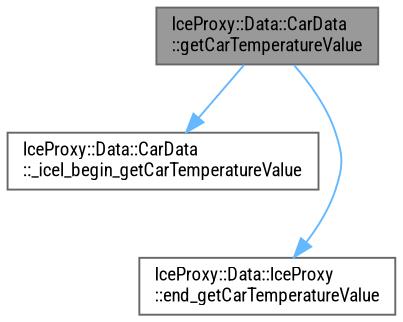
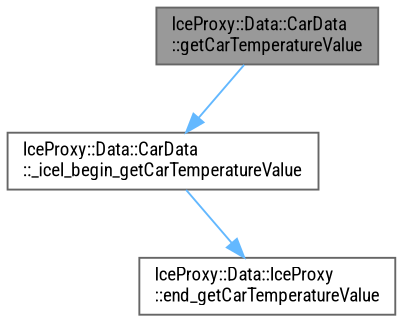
(340, 152) -> (209, 216)
